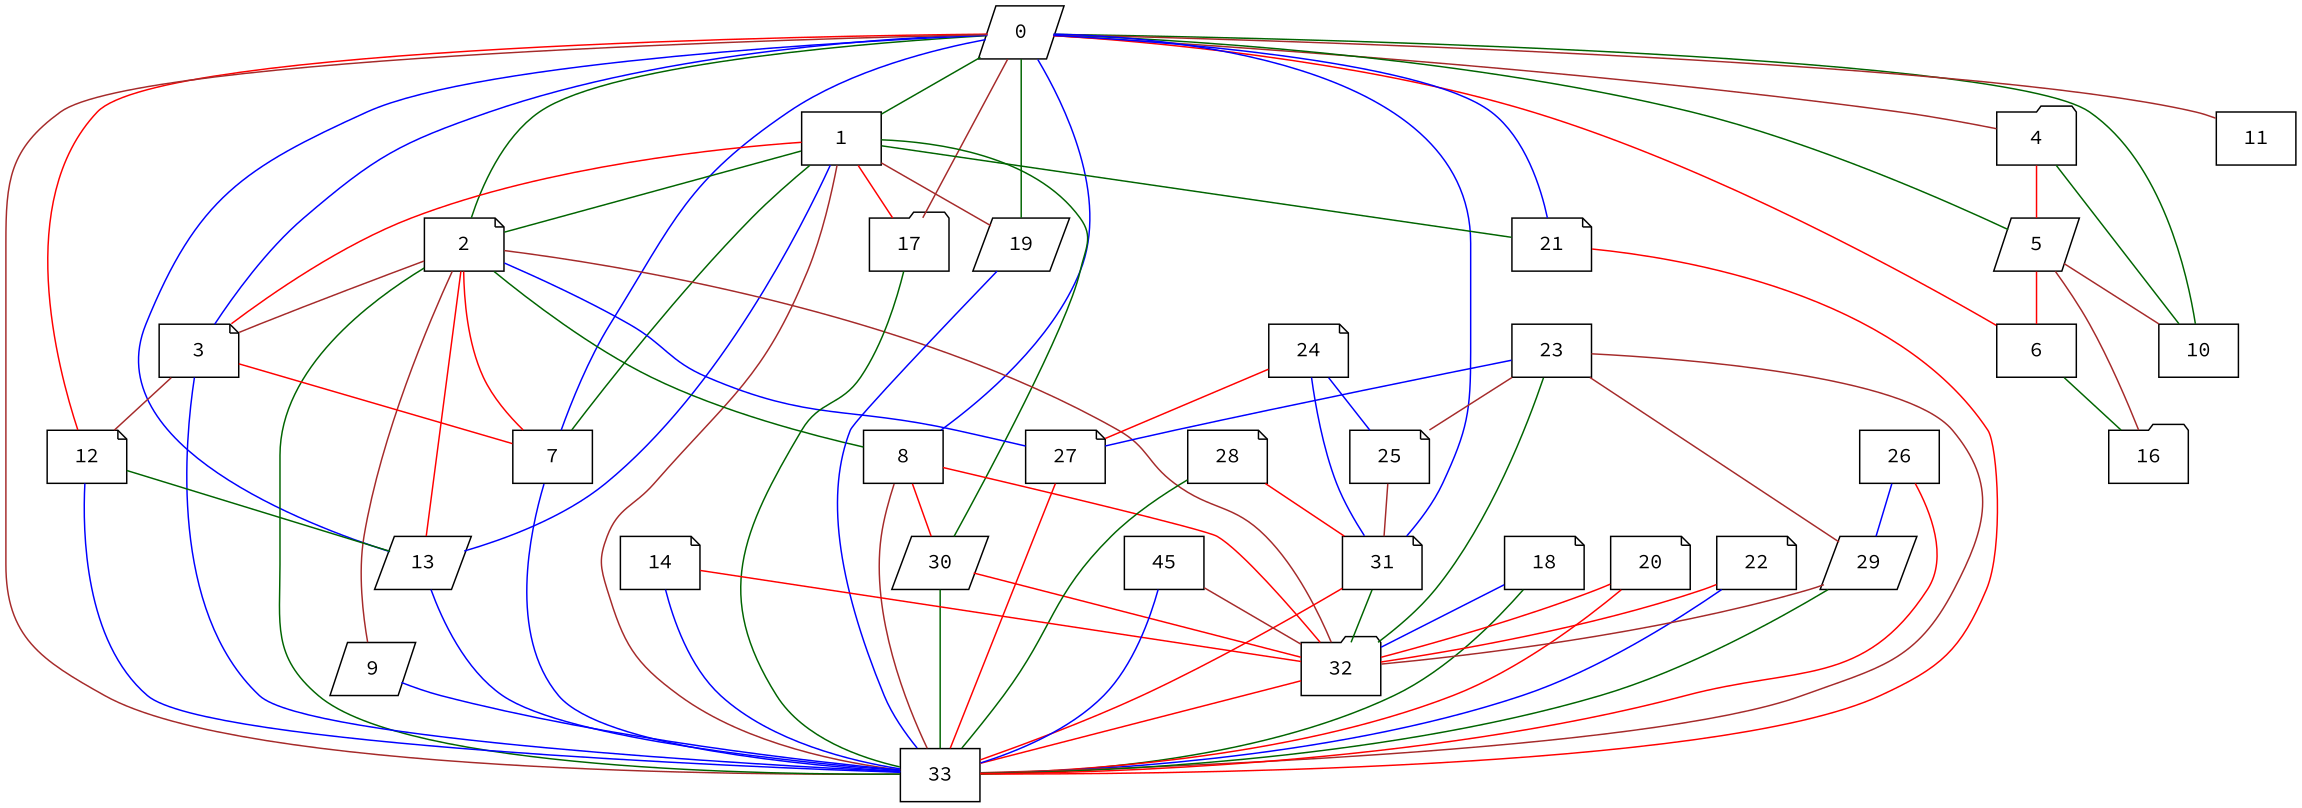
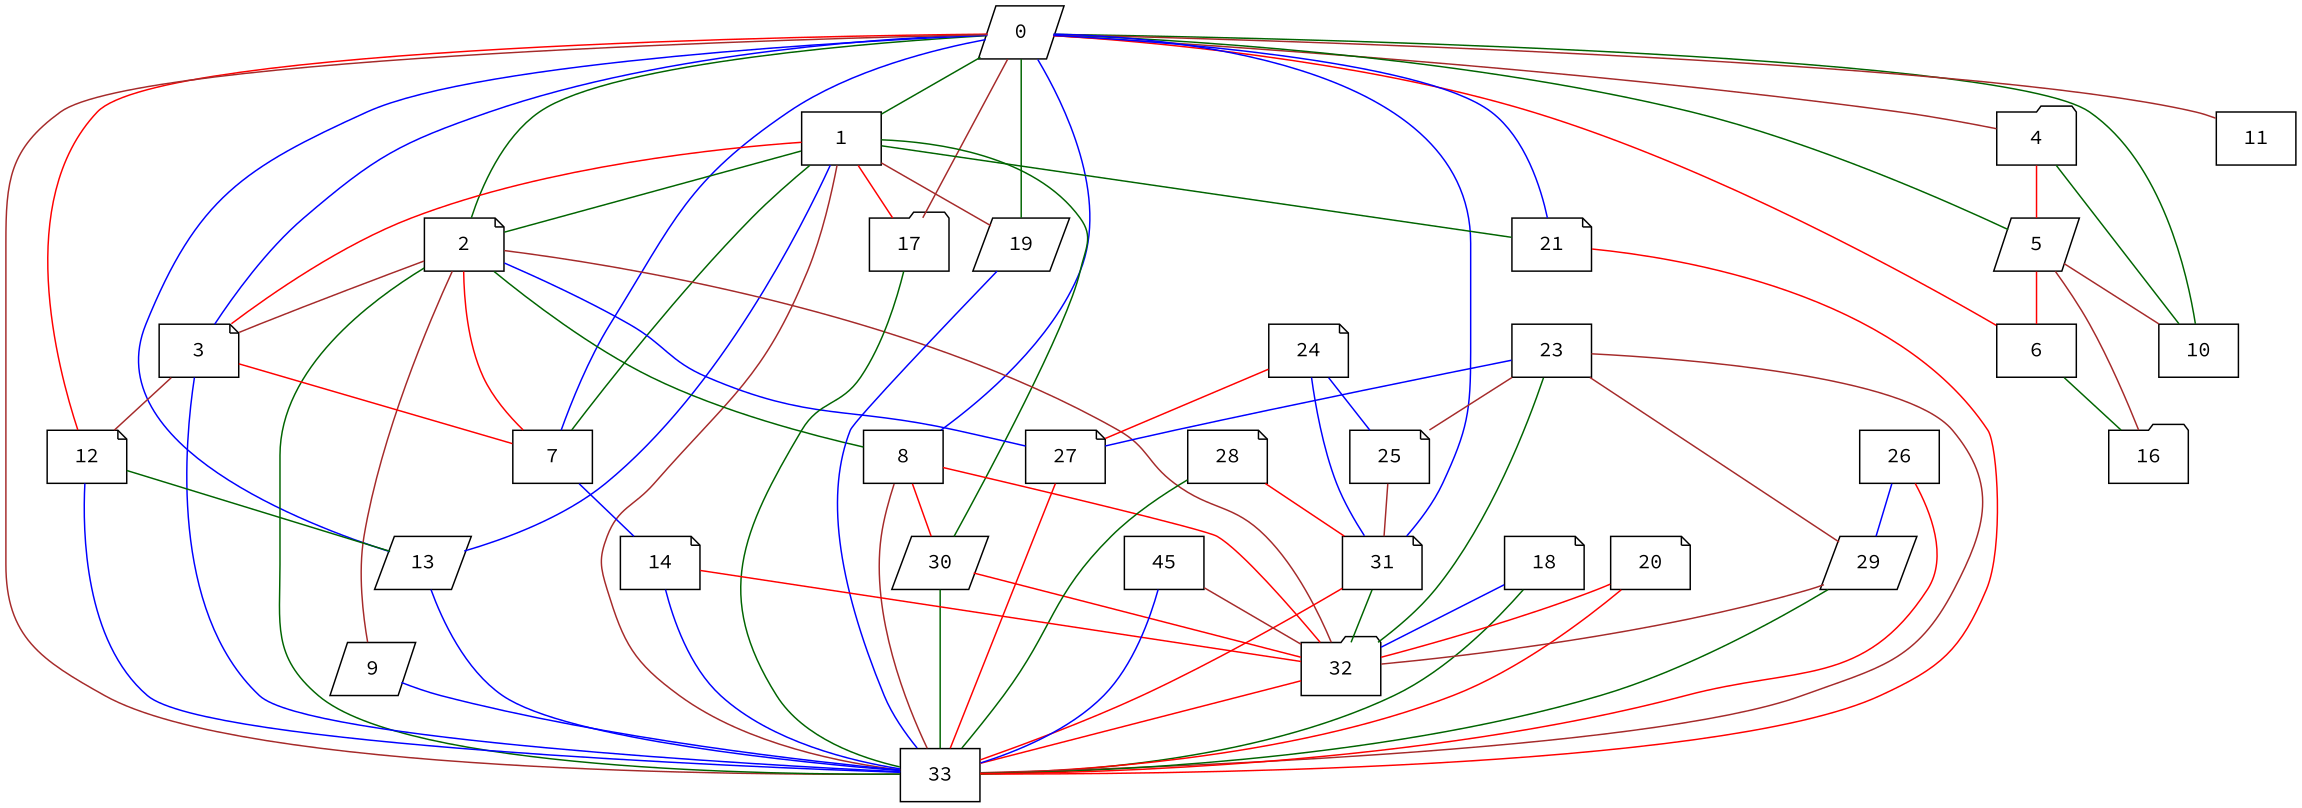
(444, 404) -> none
(1757, 563) -> none
(590, 717) -> (607, 510)
